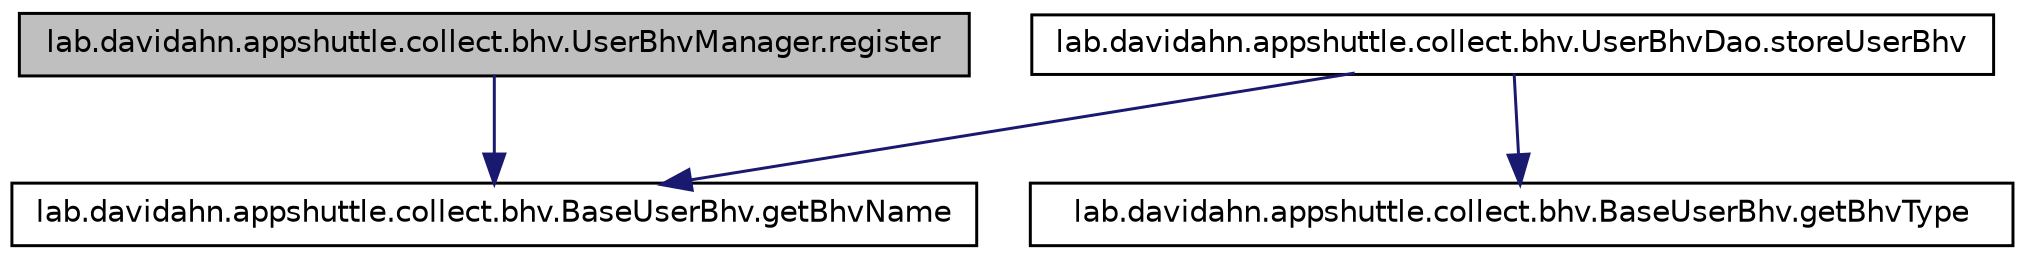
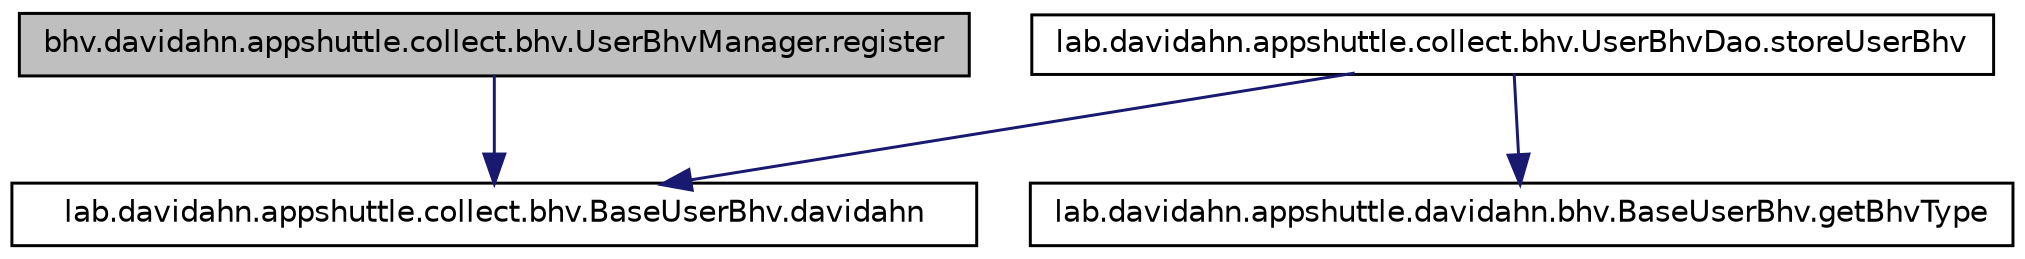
(494, 45) -> (494, 45)
(494, 214) -> (494, 214)
(1522, 214) -> (1522, 214)
